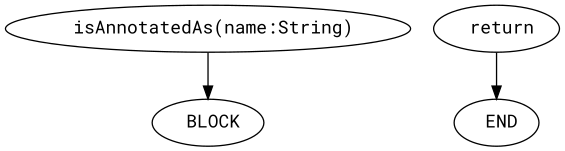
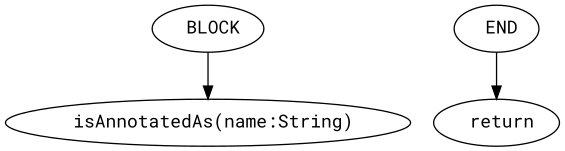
(208, 69) -> (208, 69)
(497, 69) -> (497, 69)
